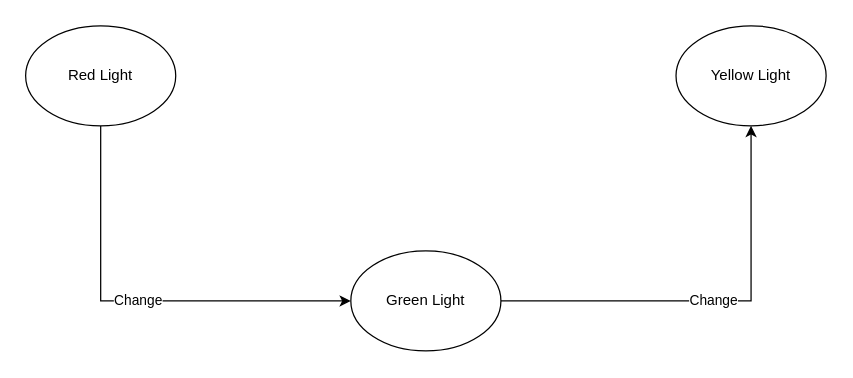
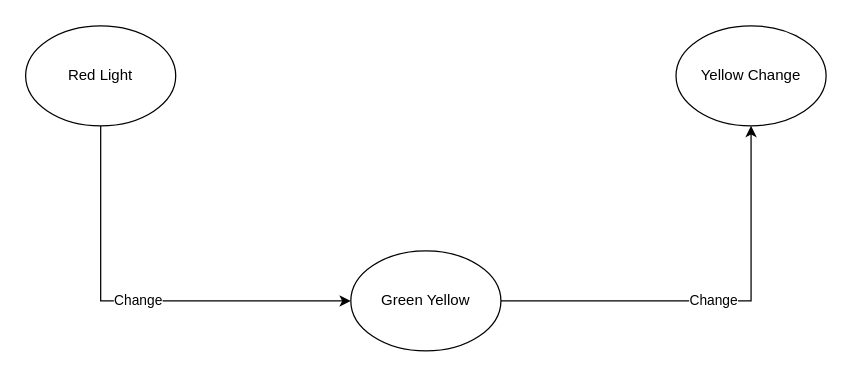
(751, 76) -> (751, 76)
(426, 301) -> (426, 301)
